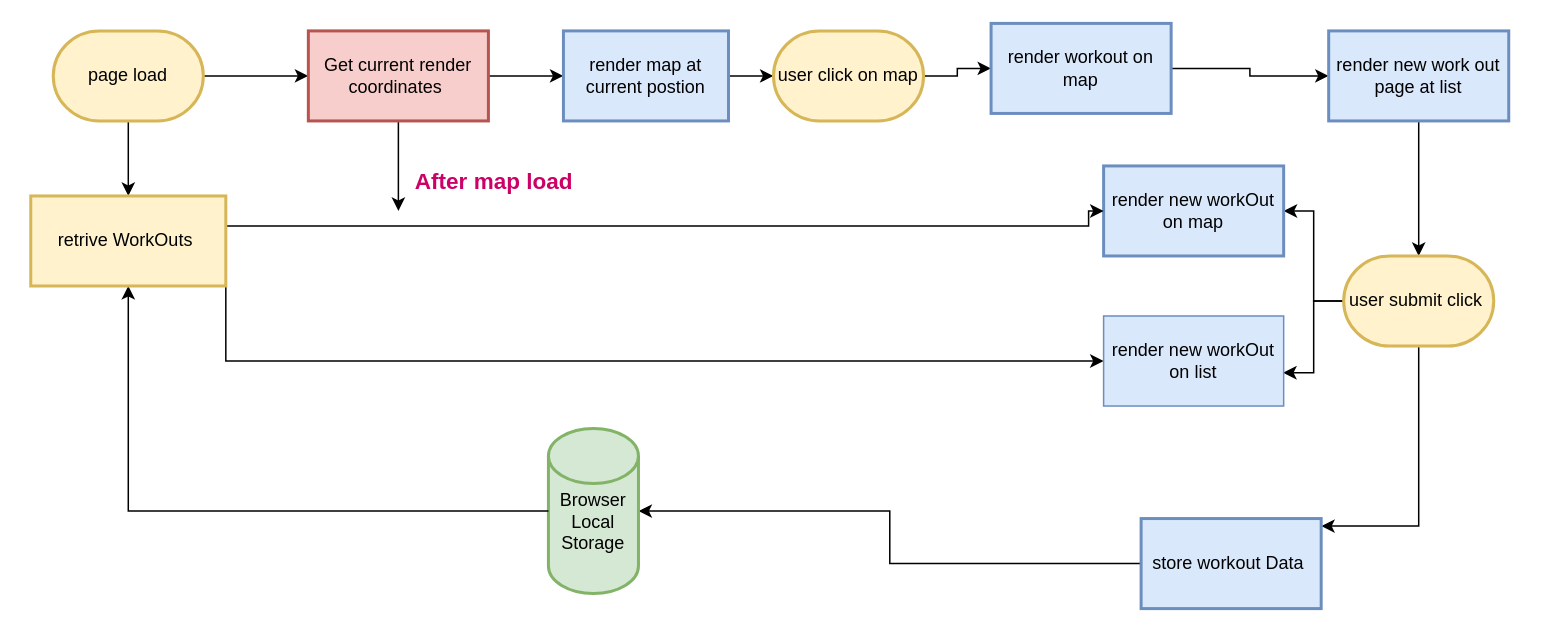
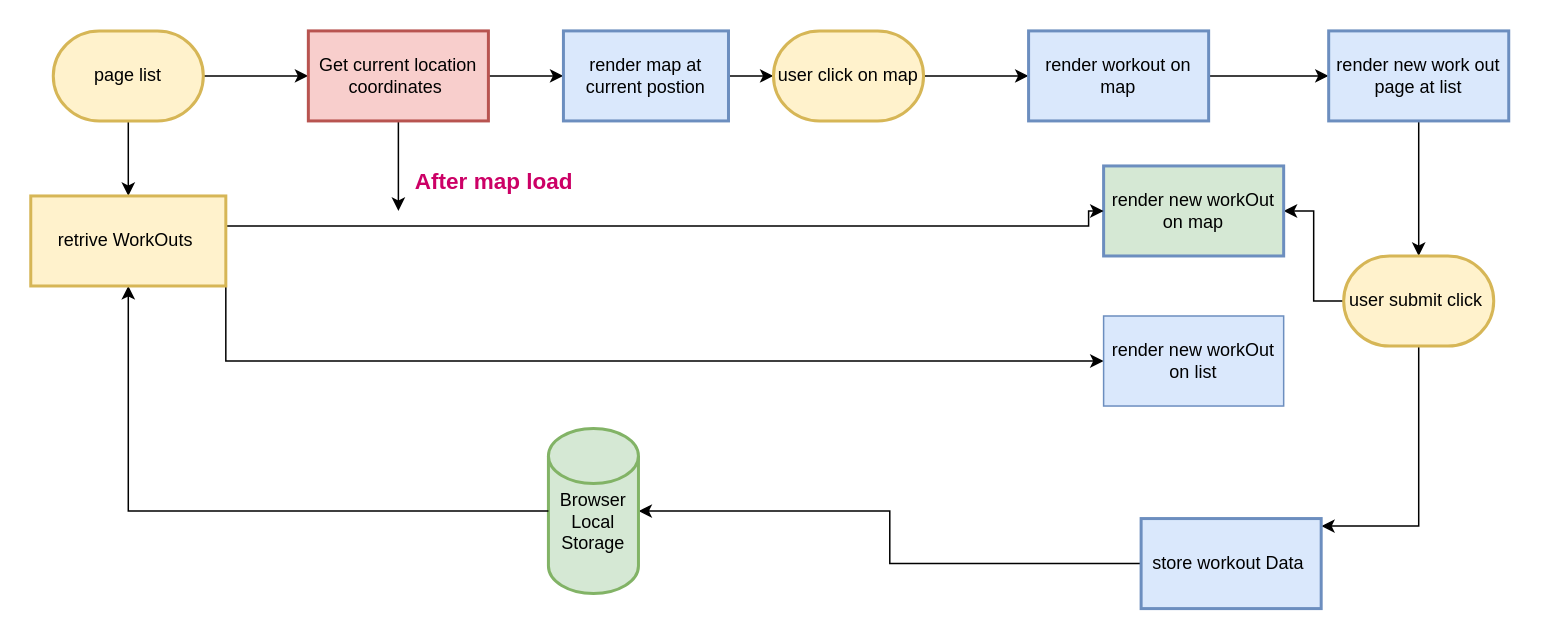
(1081, 68) -> (1118, 76)
(128, 76) -> (128, 76)
(398, 76) -> (398, 76)
(1193, 211) -> (1193, 211)
(1313, 347) -> none
